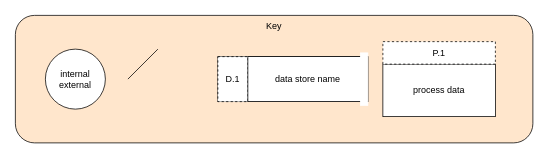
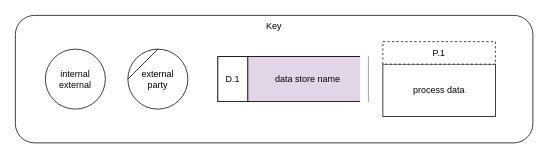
(274, 26) -> (274, 26)
none -> (158, 79)
(233, 79) -> (233, 79)
(308, 79) -> (308, 79)
